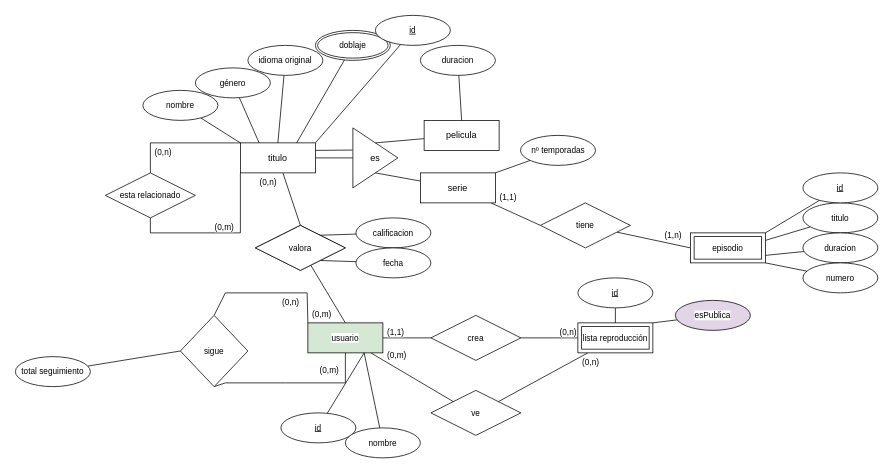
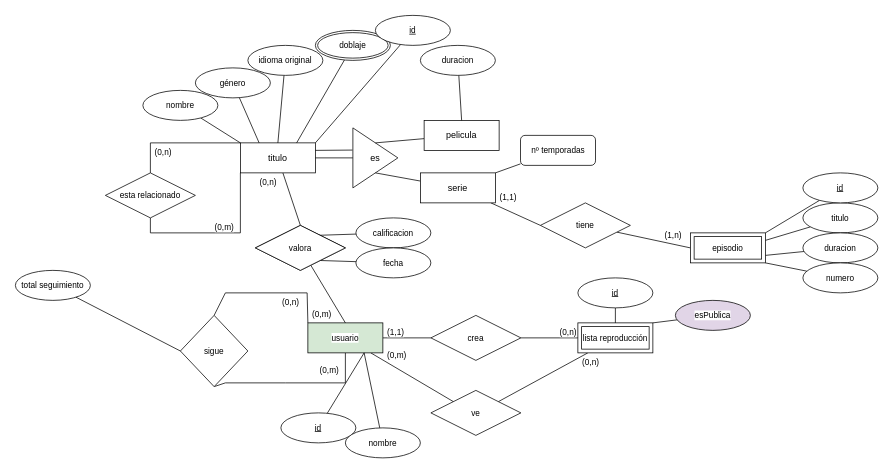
(558, 150) -> (558, 150)
(53, 372) -> (53, 285)
